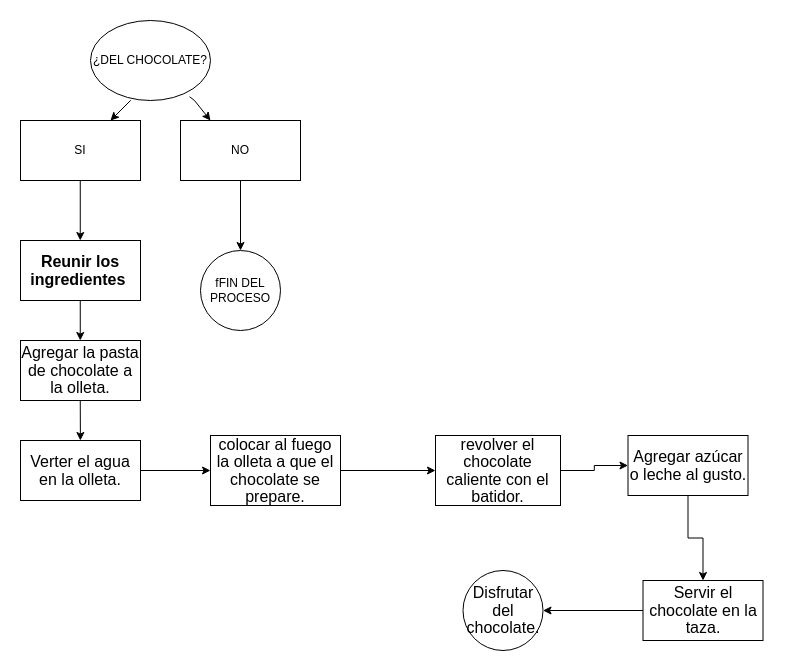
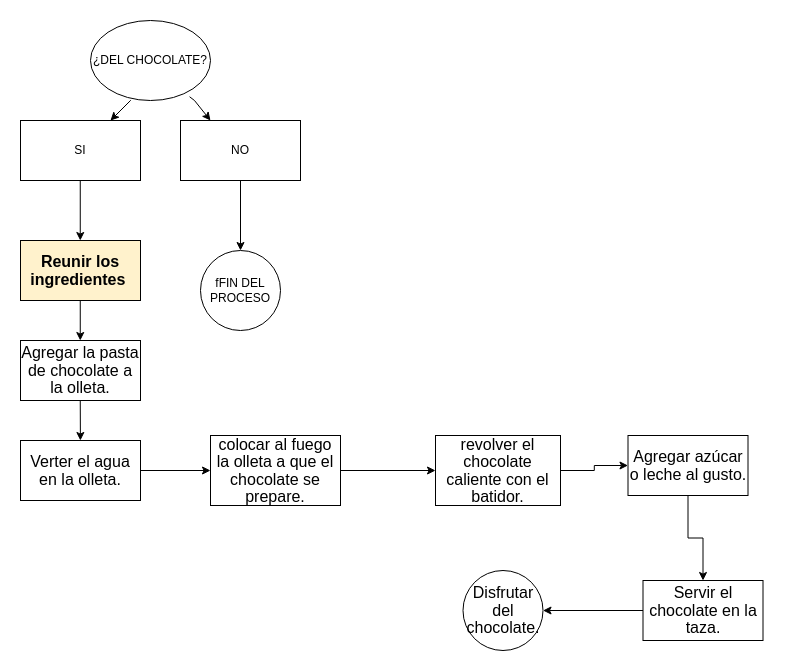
(81, 271) -> (81, 271)
